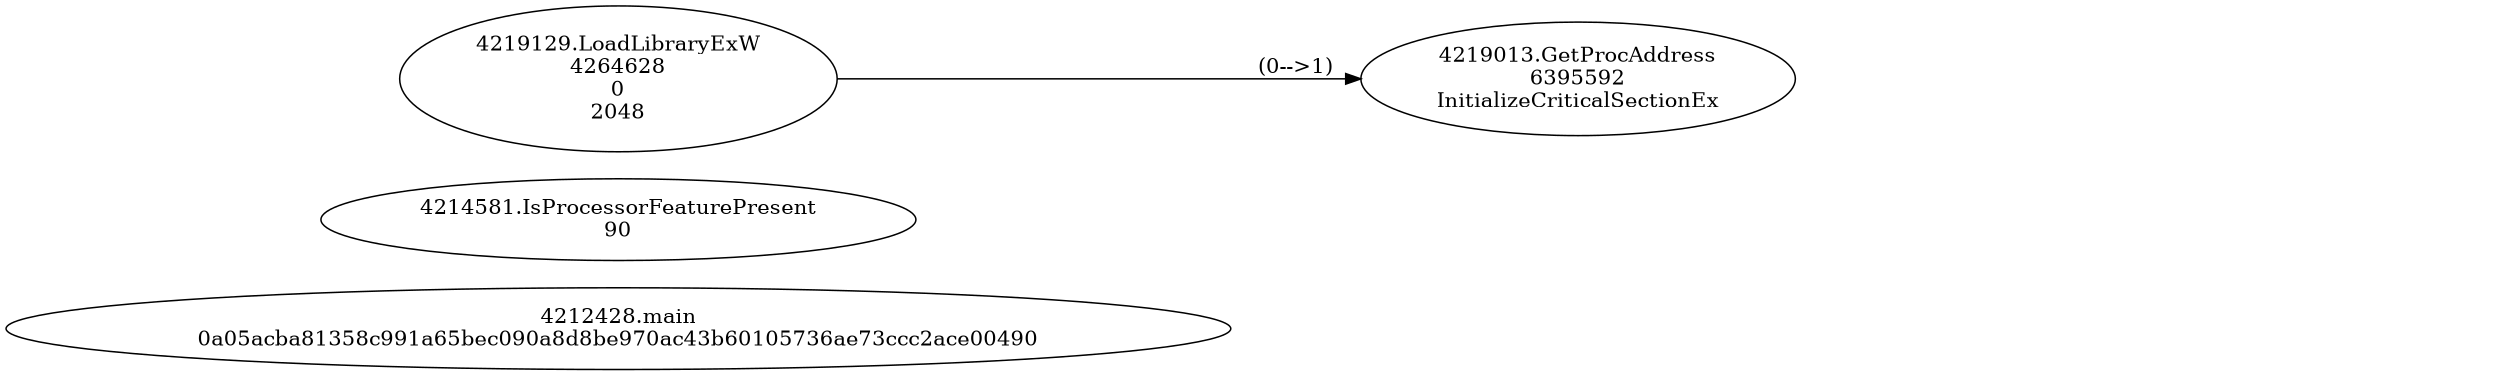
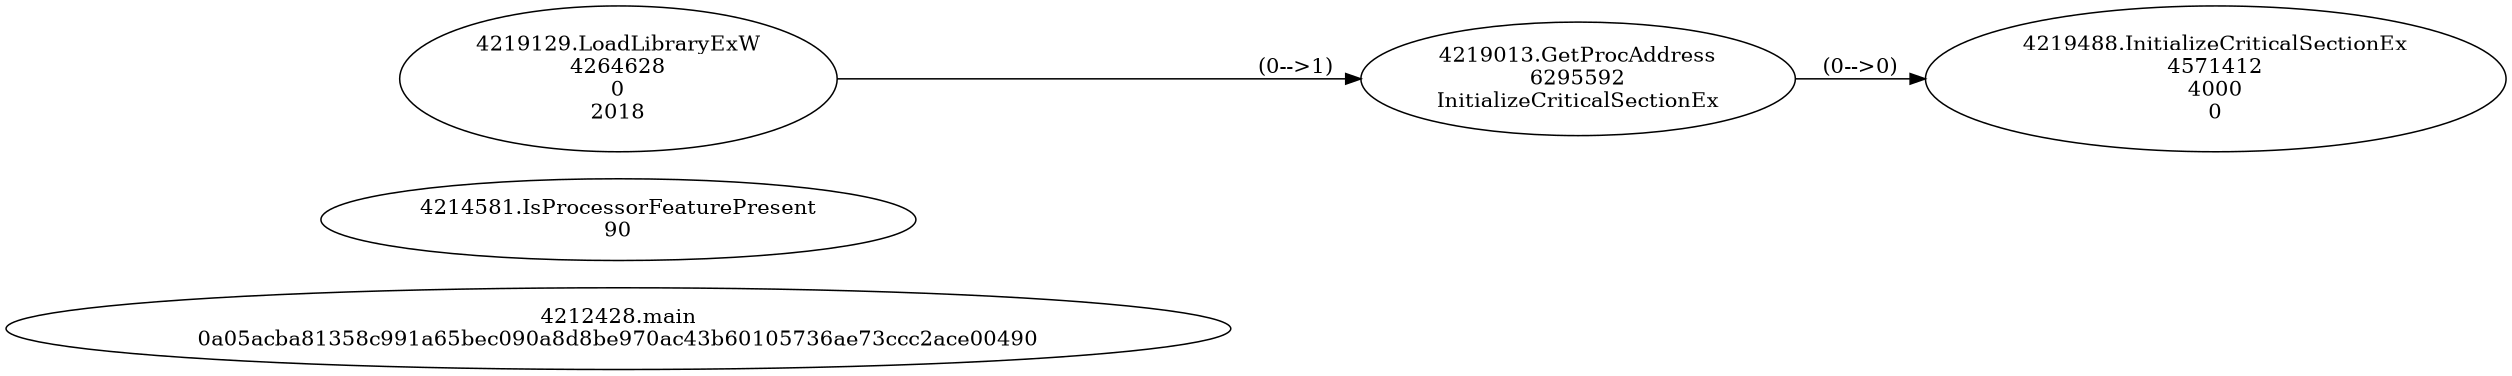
(618, 79) -> (618, 79)
(1578, 79) -> (1578, 79)
none -> (2216, 79)
